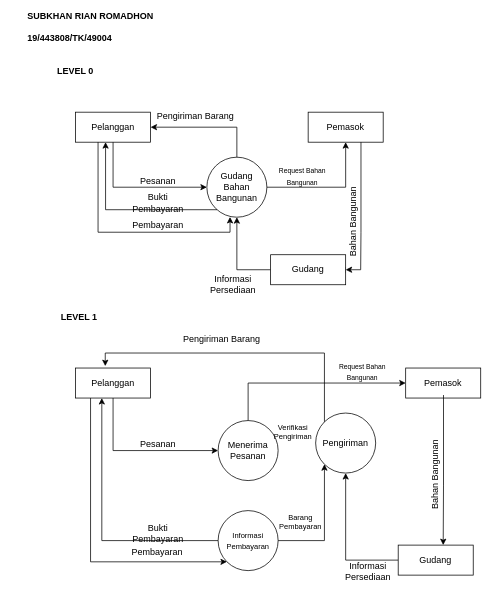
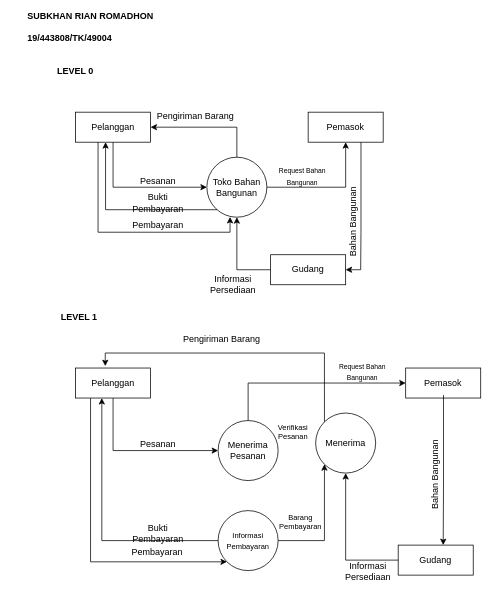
(237, 187) -> (237, 187)
(293, 432) -> (293, 432)
(345, 443) -> (345, 443)
